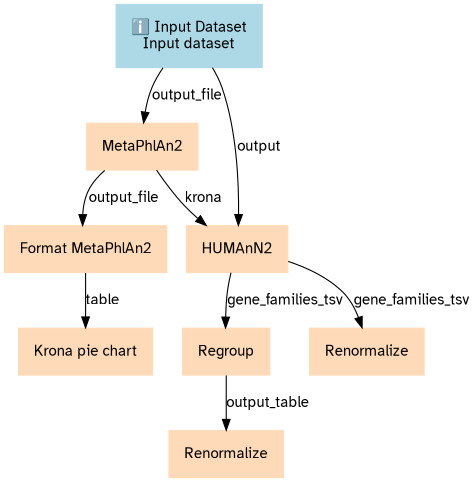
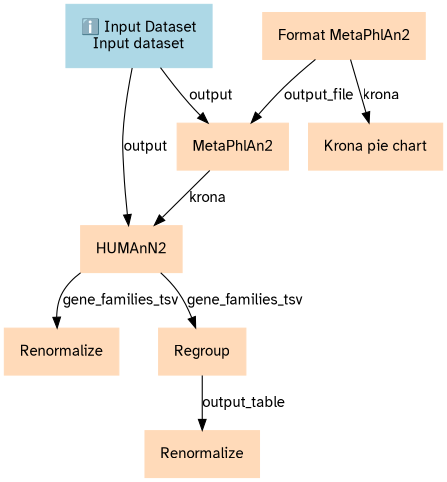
(187, 95) -> (211, 95)
(89, 190) -> (286, 86)
(102, 300) -> (381, 95)
